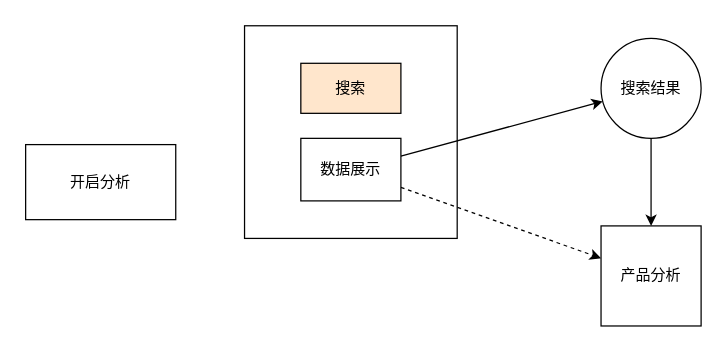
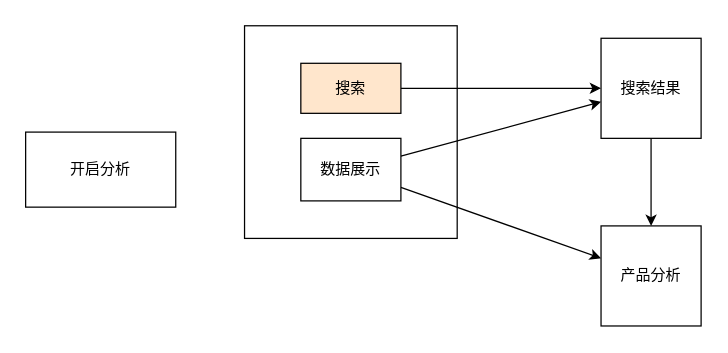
none -> (497, 88)
(651, 88) -> (651, 88)
(101, 182) -> (101, 169)
(497, 221) -> (497, 221)
